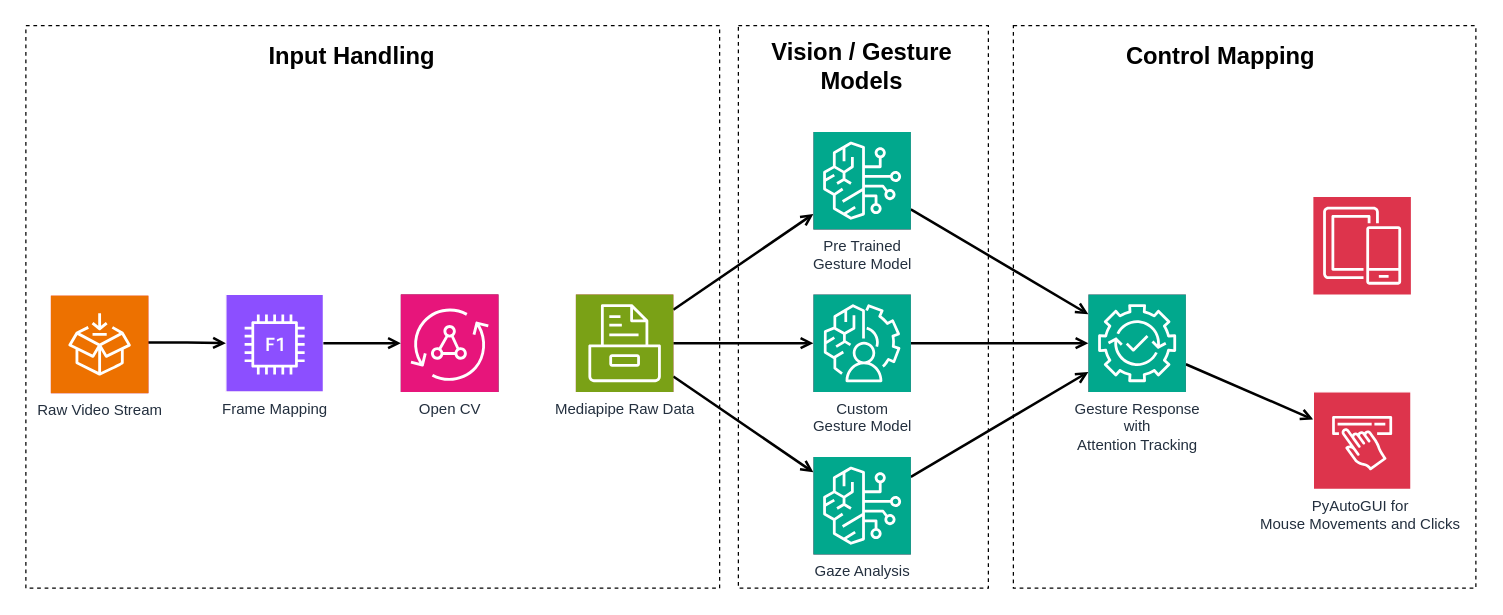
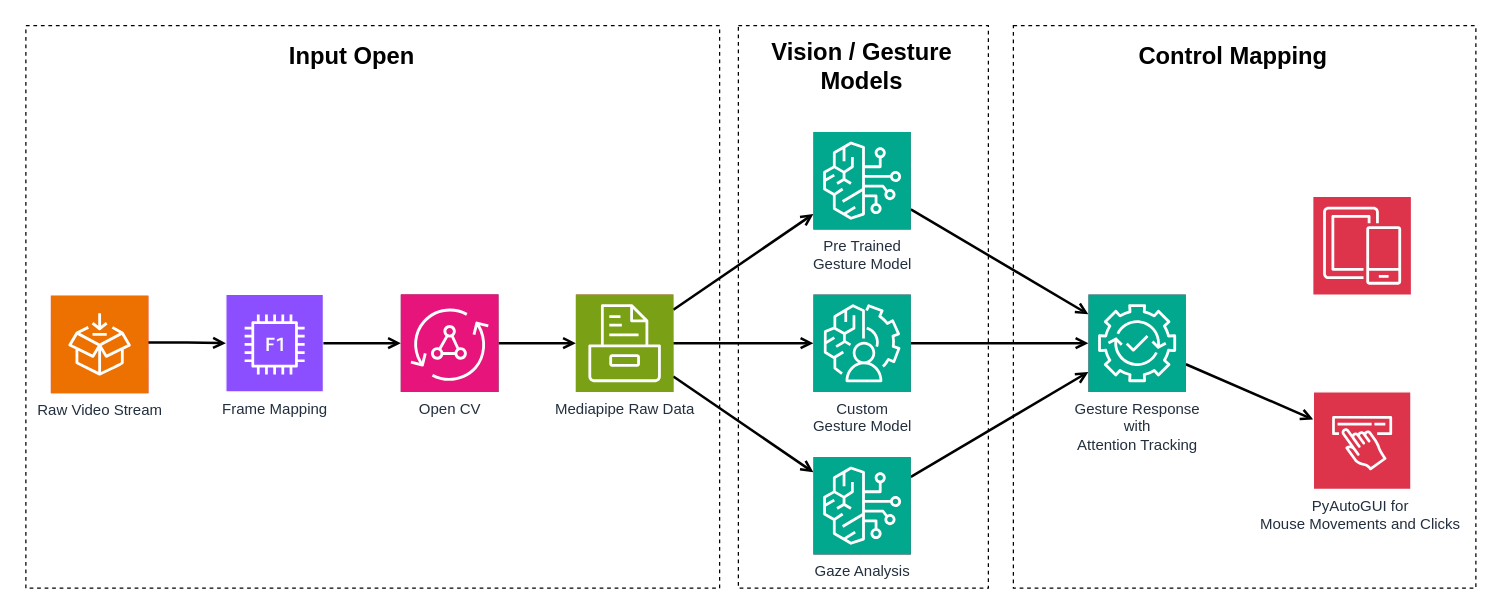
(352, 57) -> (352, 57)
(1220, 57) -> (1233, 57)
none -> (534, 343)
